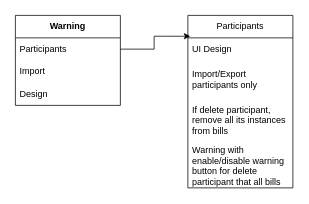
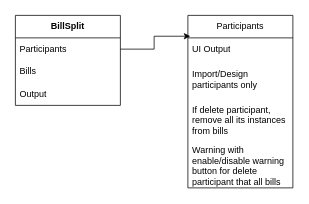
(68, 27) -> (68, 27)
(213, 49) -> (214, 49)
(35, 72) -> (29, 72)
(241, 79) -> (241, 79)
(34, 94) -> (35, 94)
